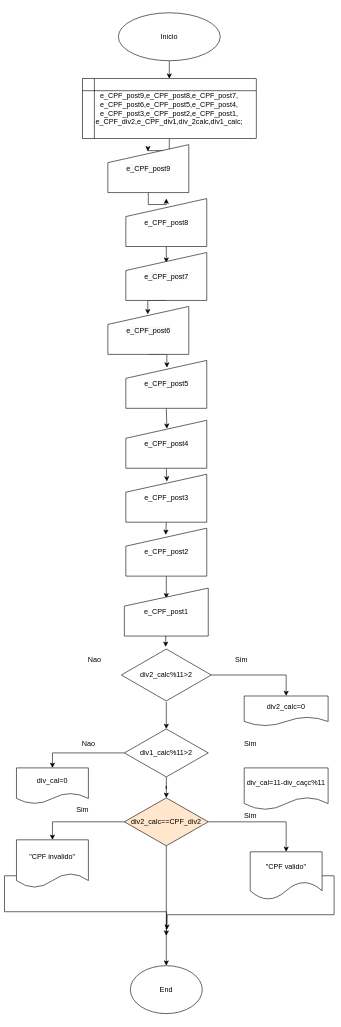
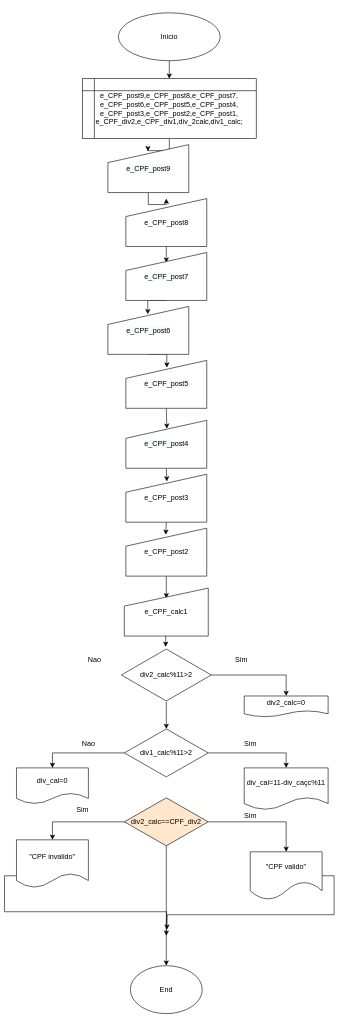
(167, 612) -> (167, 612)
(287, 711) -> (287, 707)
none -> (287, 762)
(167, 787) -> none
